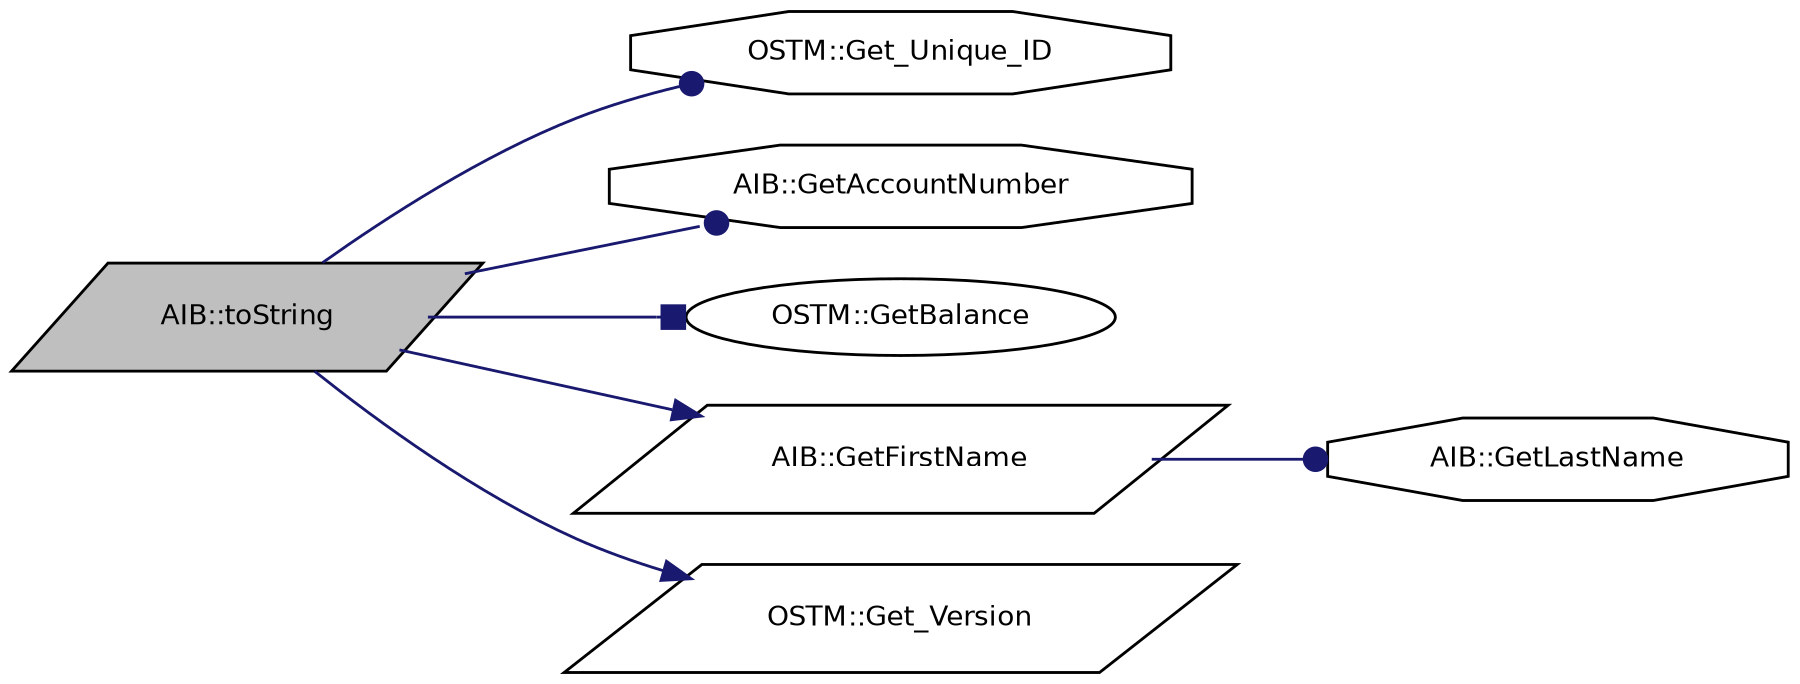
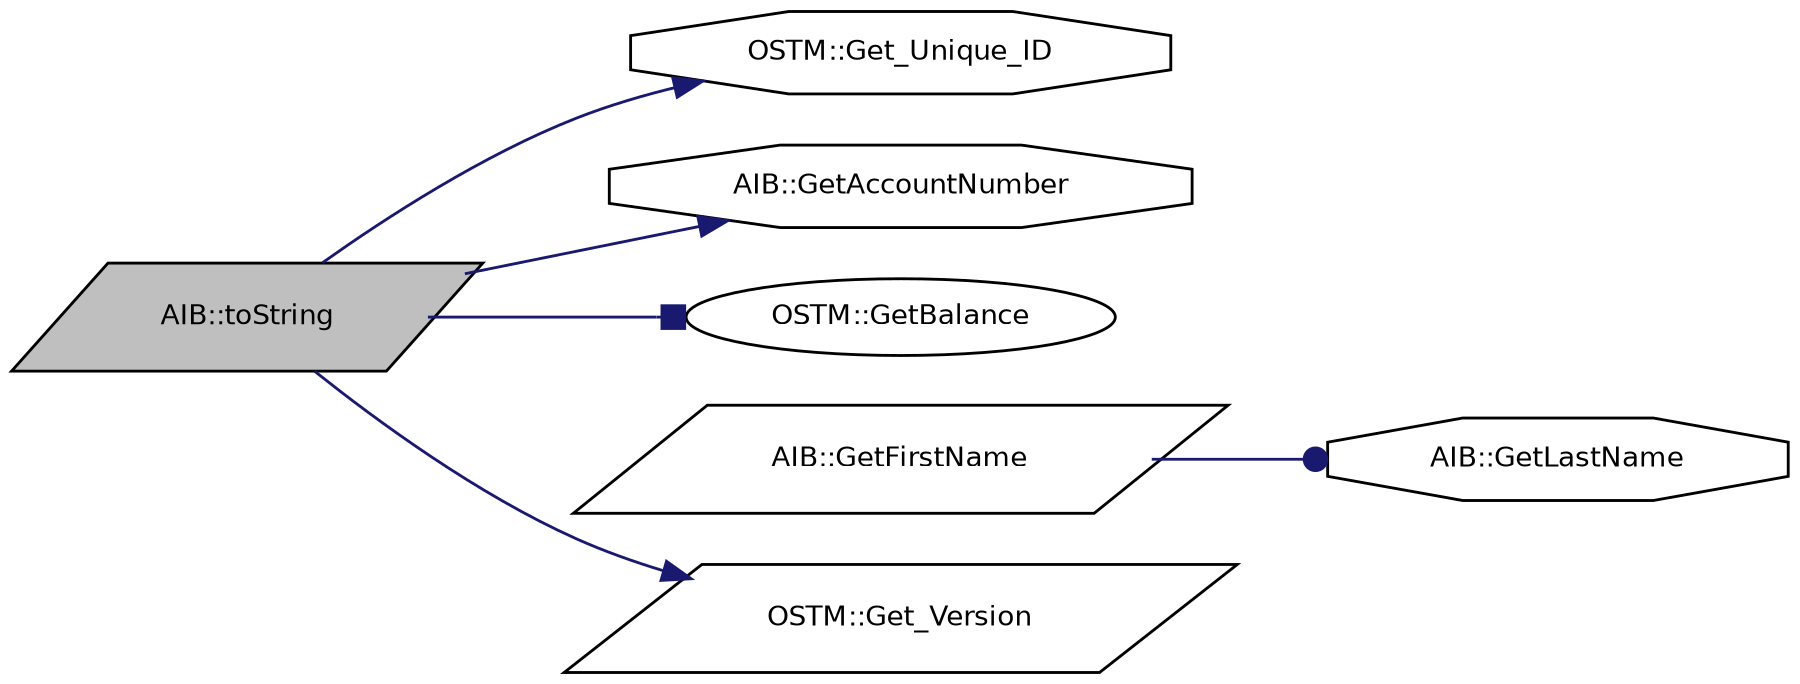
(493, 157) -> (493, 157)
(582, 250) -> (582, 250)
(536, 380) -> none
